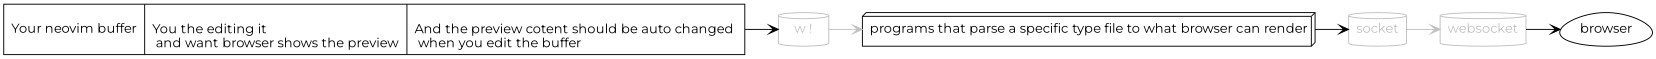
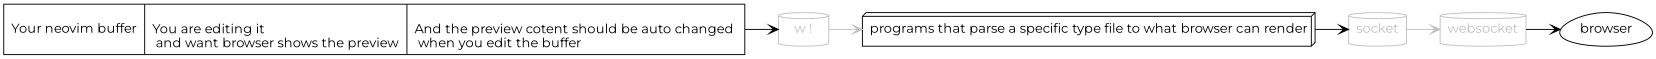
(210, 29) -> (209, 29)
